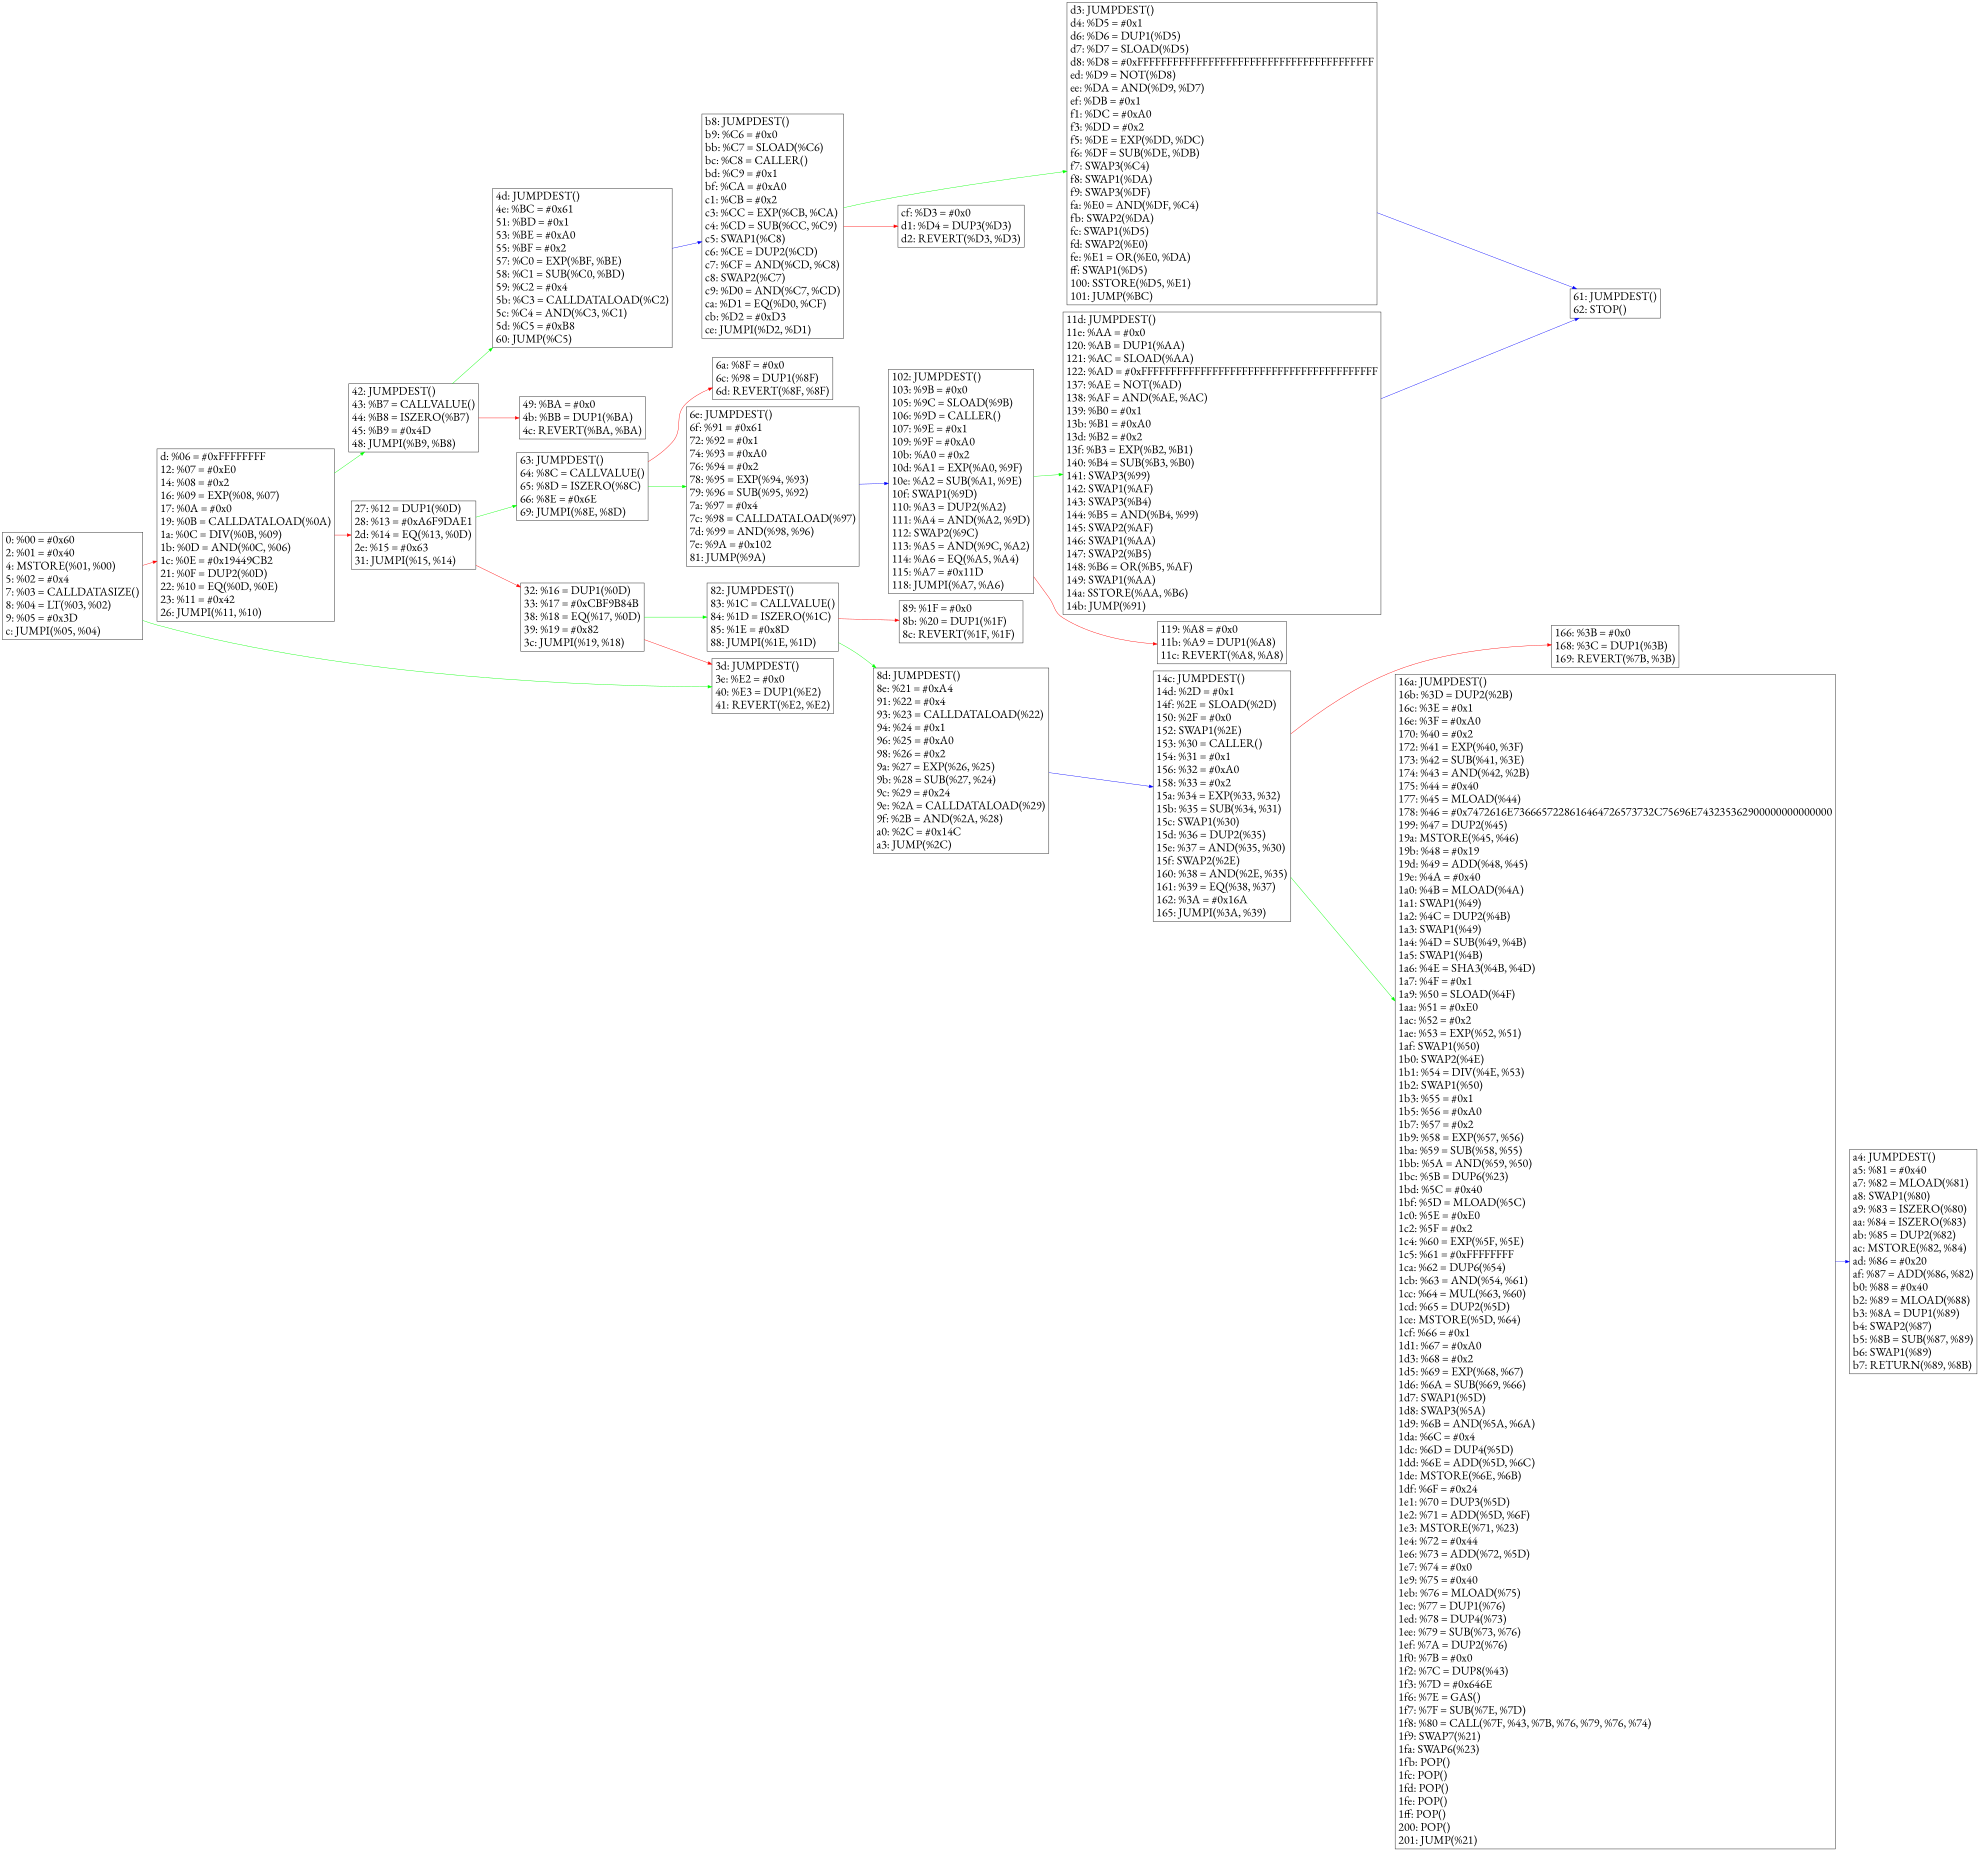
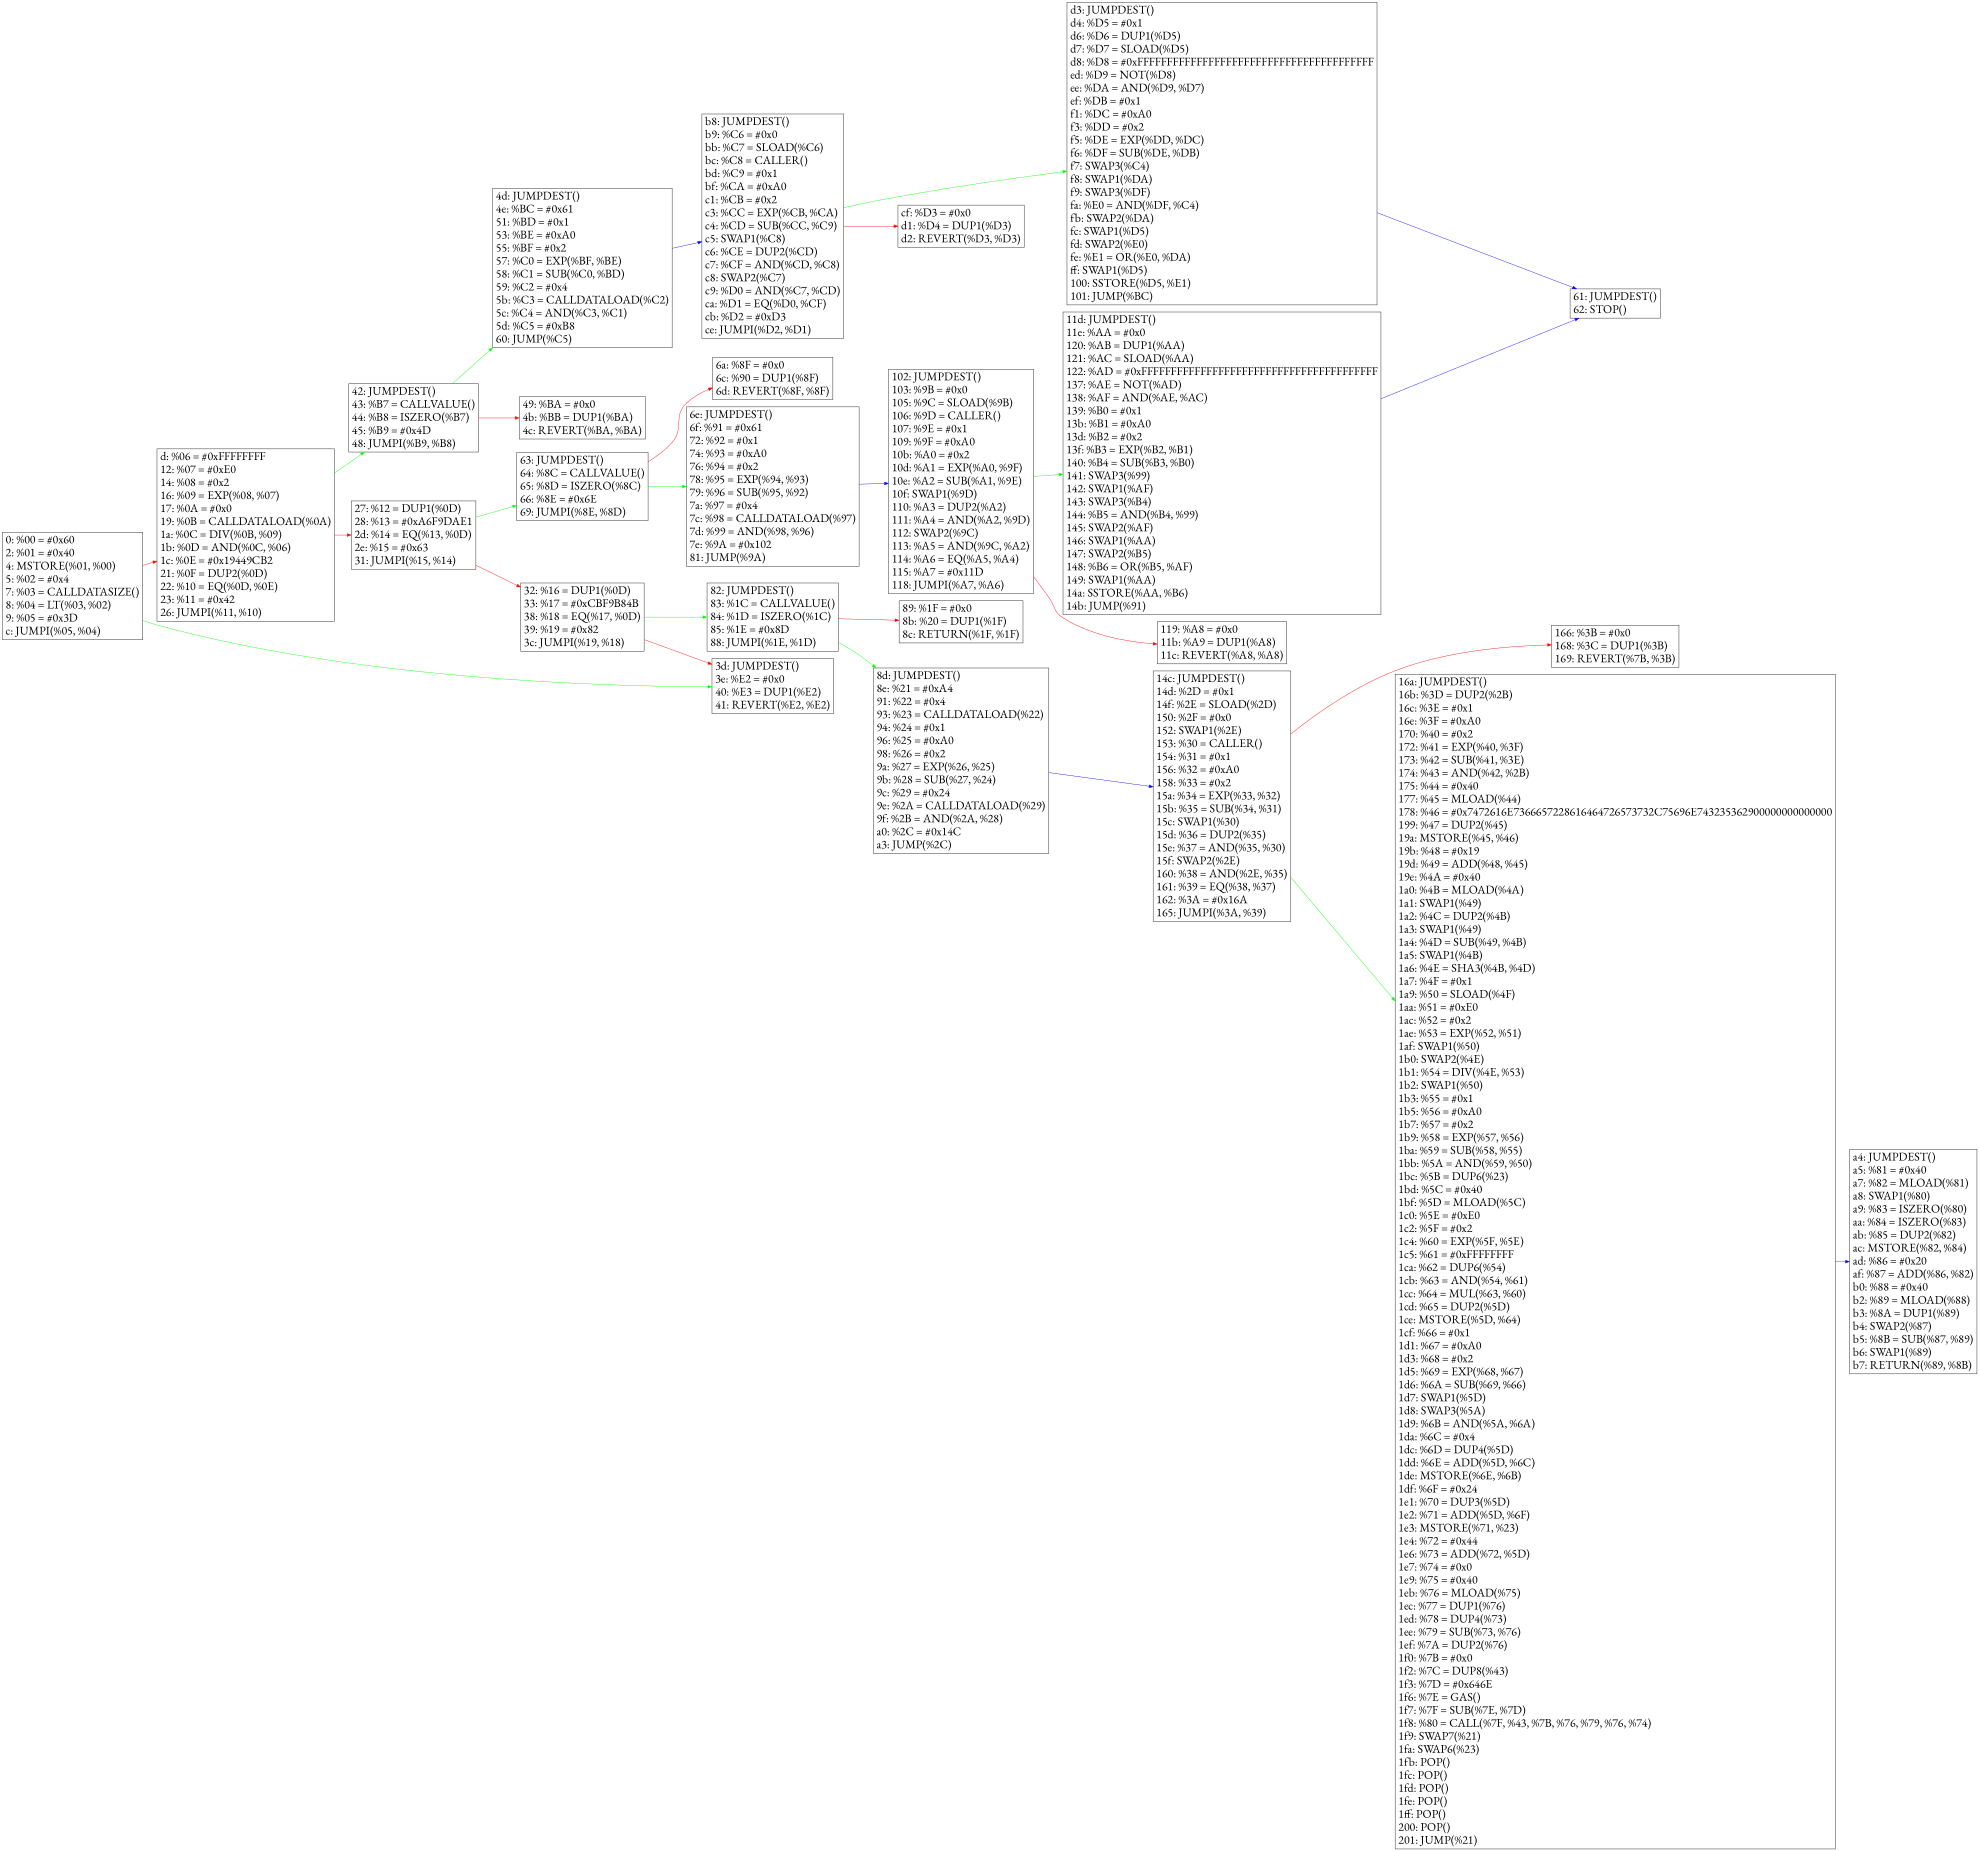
(961, 226) -> (961, 226)
(773, 378) -> (773, 378)
(961, 622) -> (961, 622)
